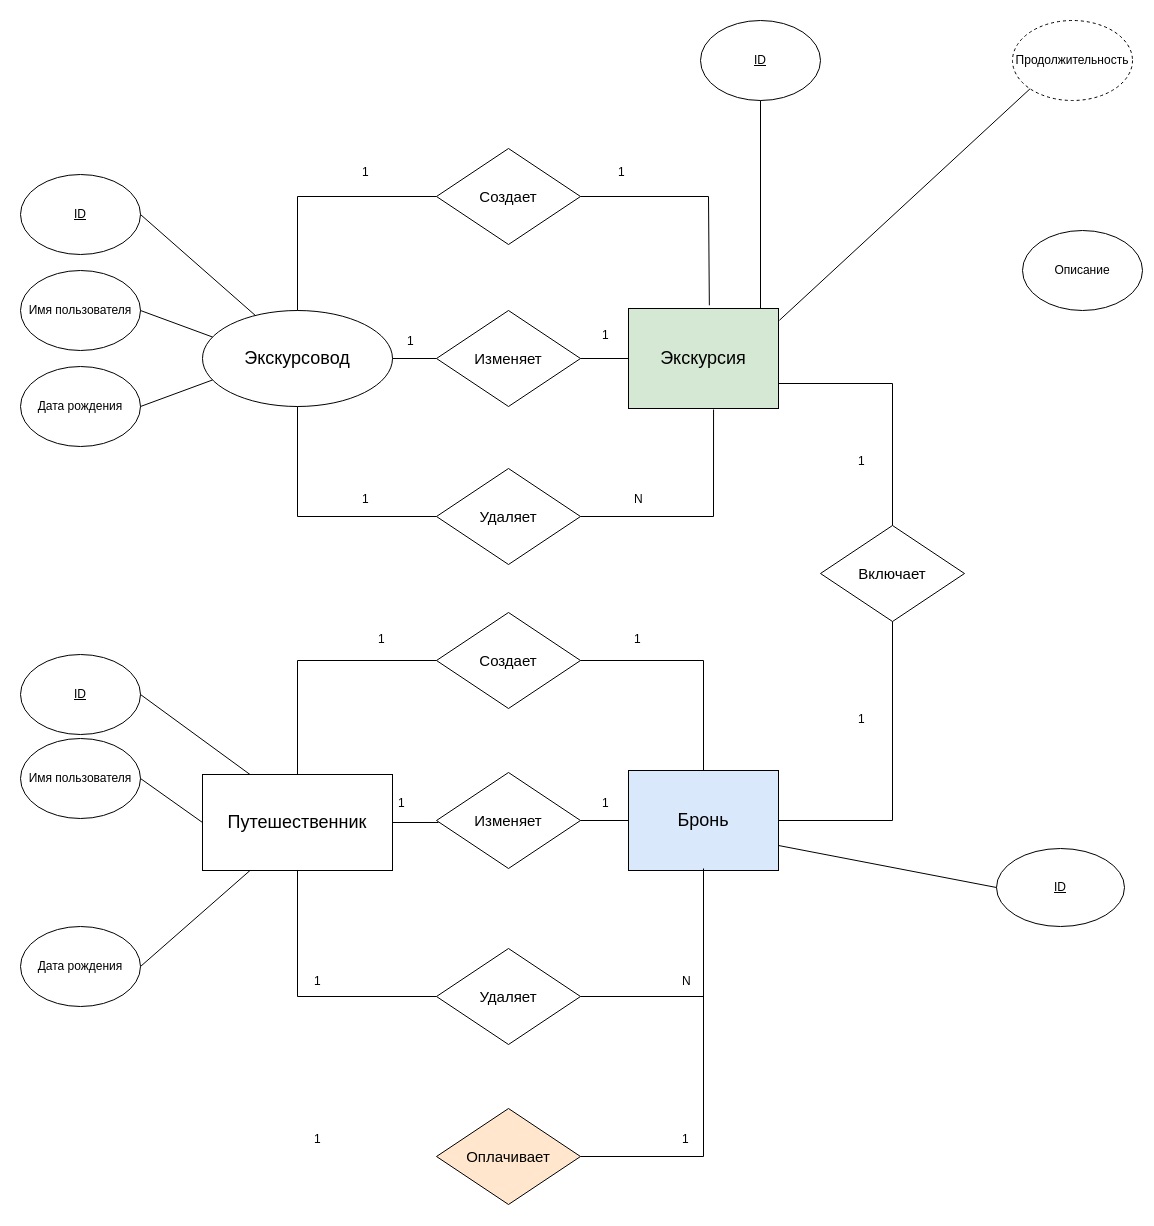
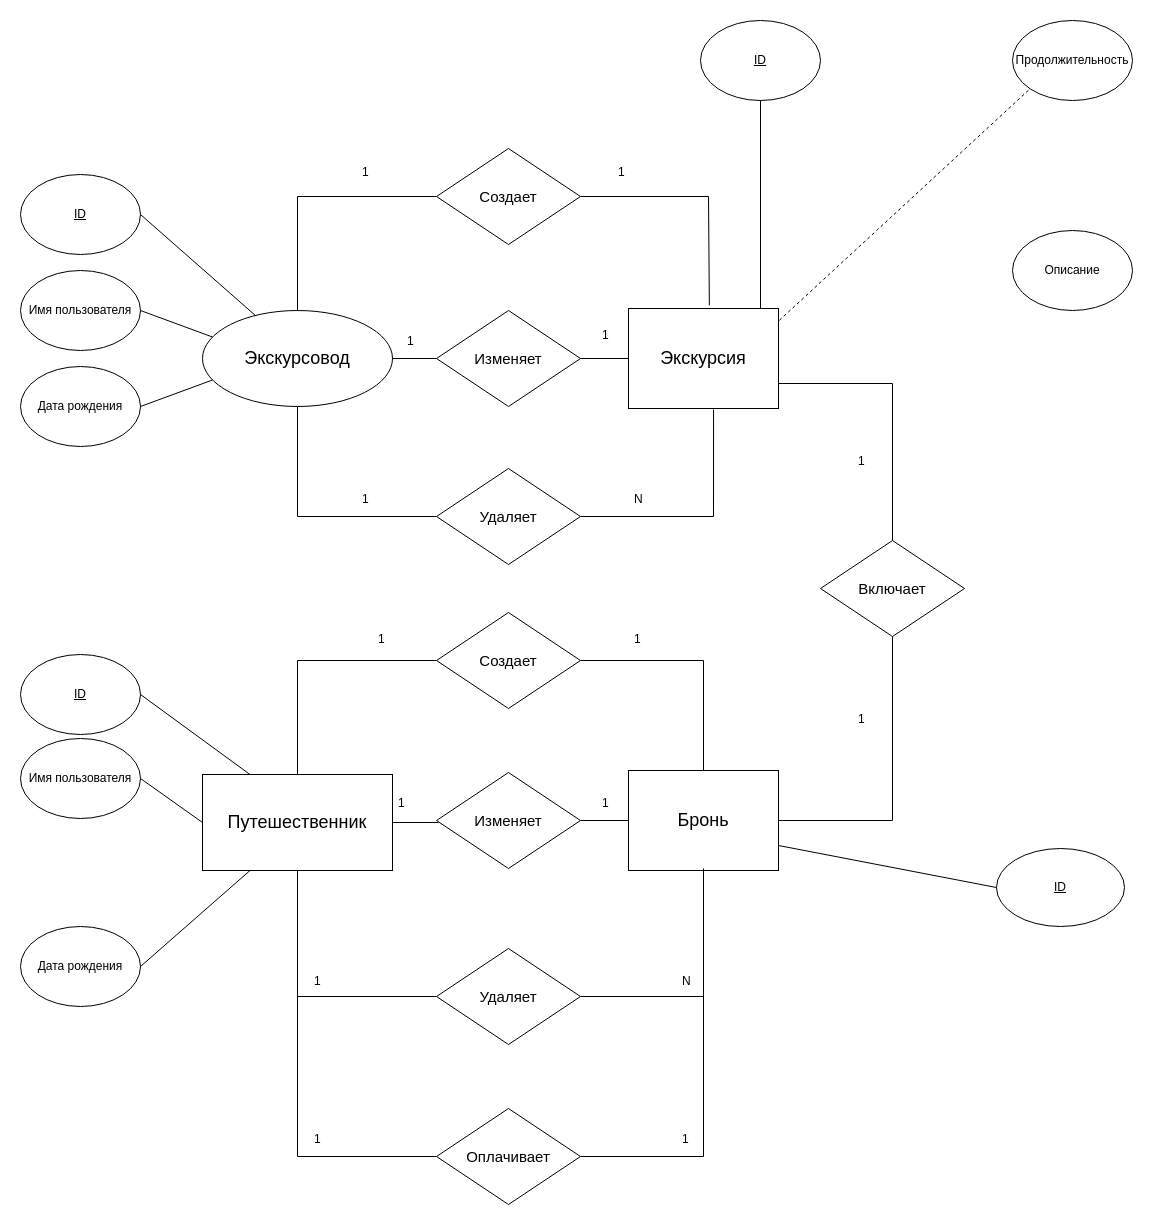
(1073, 61) -> (1073, 61)
(905, 204) -> (905, 204)
(1083, 271) -> (1073, 271)
(704, 359) -> (704, 359)
(893, 574) -> (893, 589)
(704, 821) -> (704, 821)
none -> (298, 1147)
(509, 1157) -> (509, 1157)
